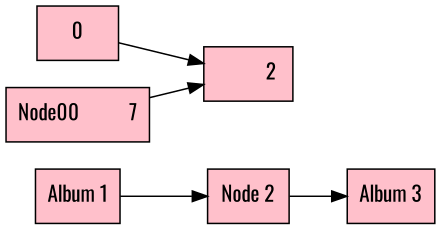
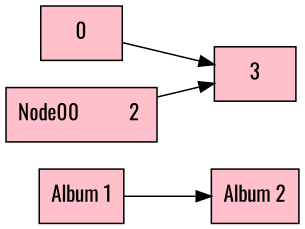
(248, 74) -> (255, 74)
(78, 115) -> (82, 115)
(248, 196) -> (255, 196)
(391, 196) -> none
